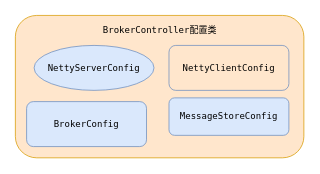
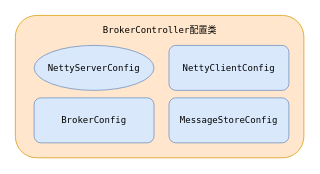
(229, 68) -> (229, 68)
(229, 117) -> (229, 120)
(87, 124) -> (94, 120)
